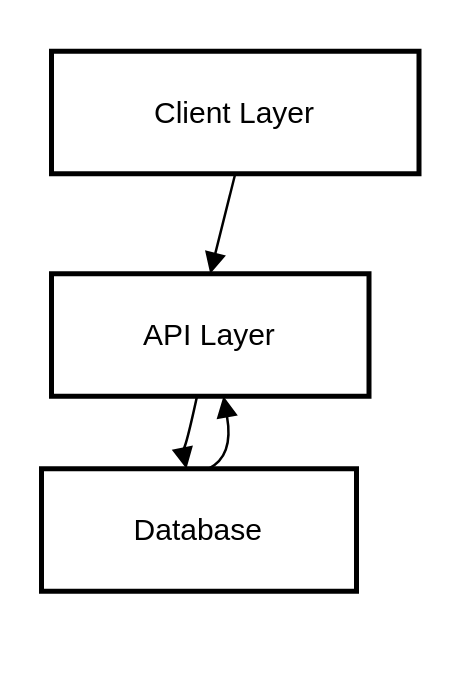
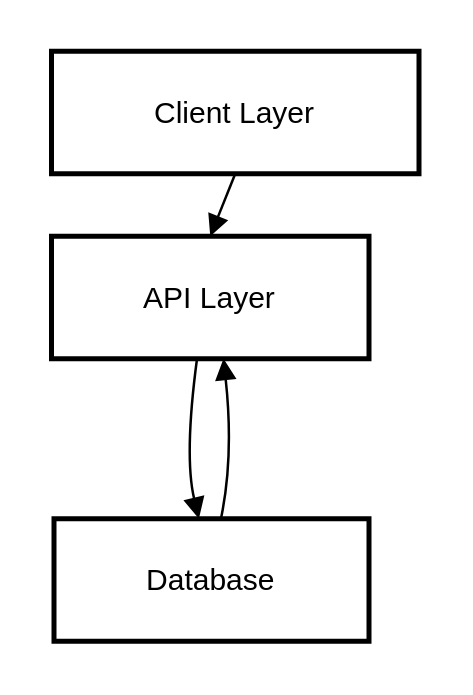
(210, 335) -> (210, 298)
(199, 530) -> (211, 580)
